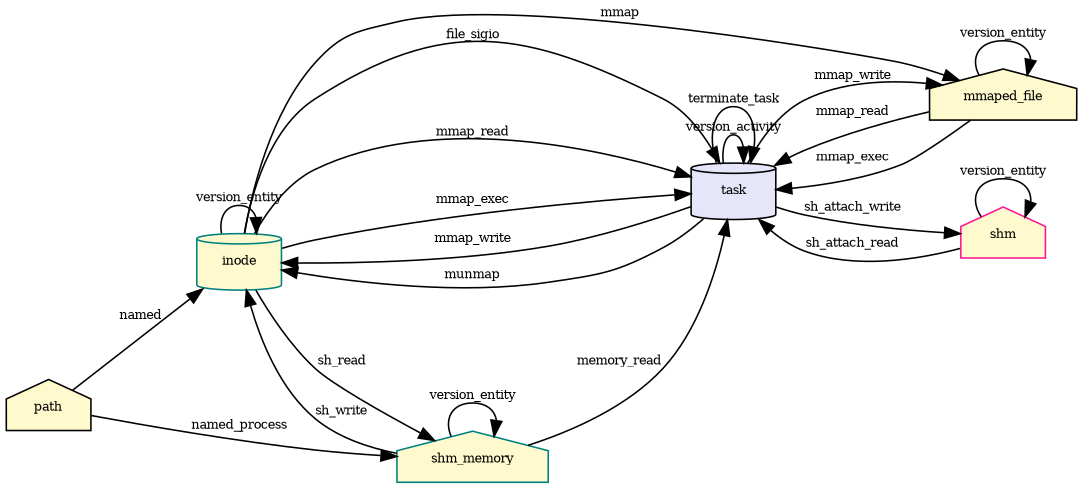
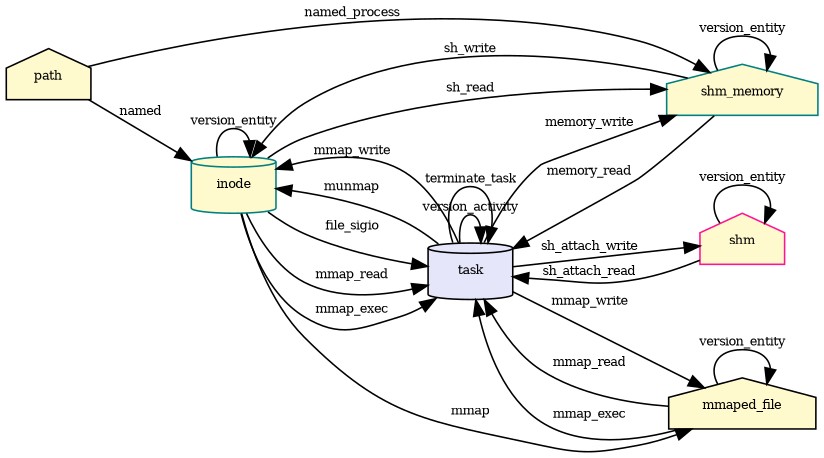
none -> (555, 159)
